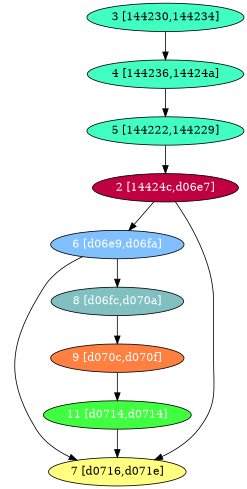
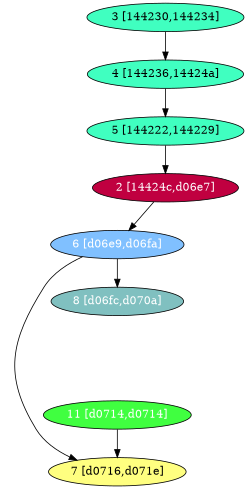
(214, 336) -> none
(117, 358) -> none
